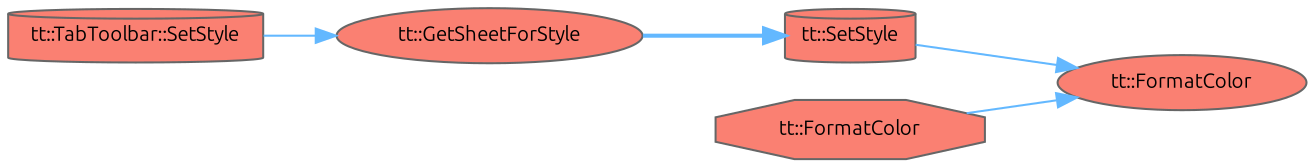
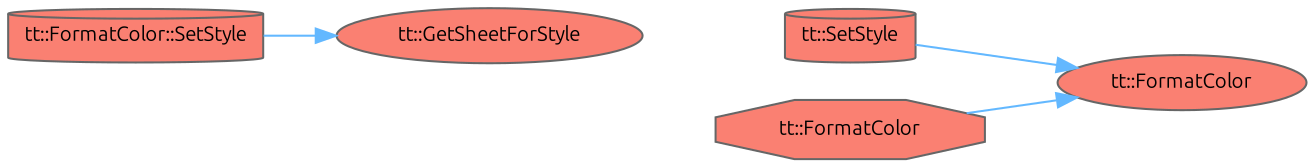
(136, 36) -> (136, 36)
(703, 36) -> none
